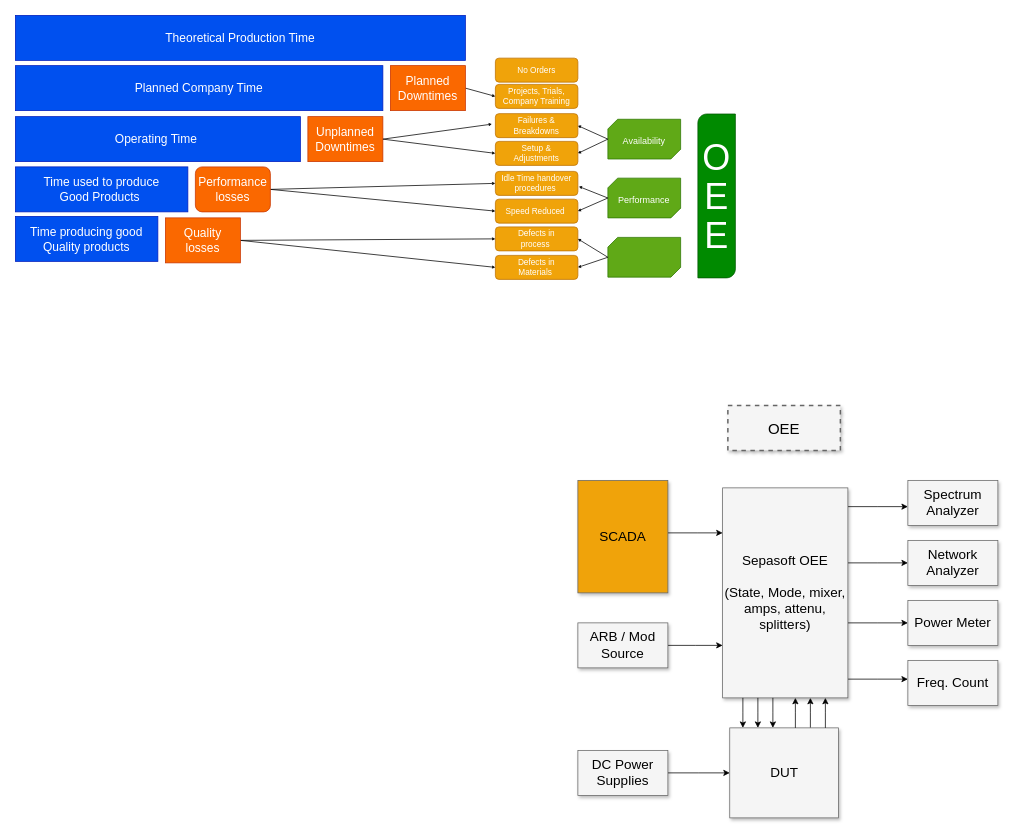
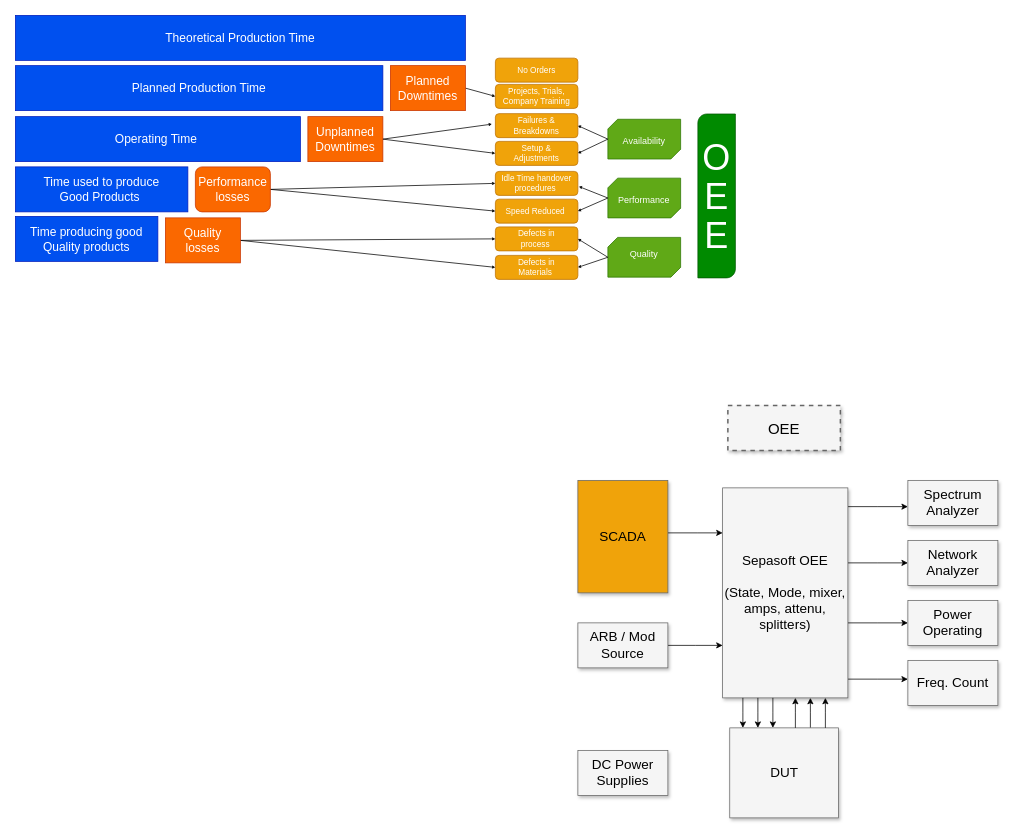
(199, 88) -> (199, 88)
none -> (645, 255)
(953, 623) -> (953, 623)
(723, 773) -> none
